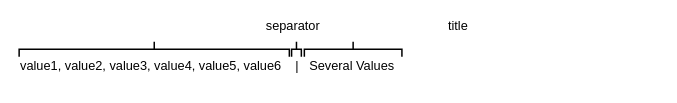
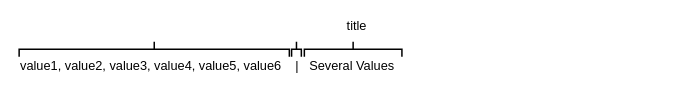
(293, 27) -> none
(458, 27) -> (357, 27)
